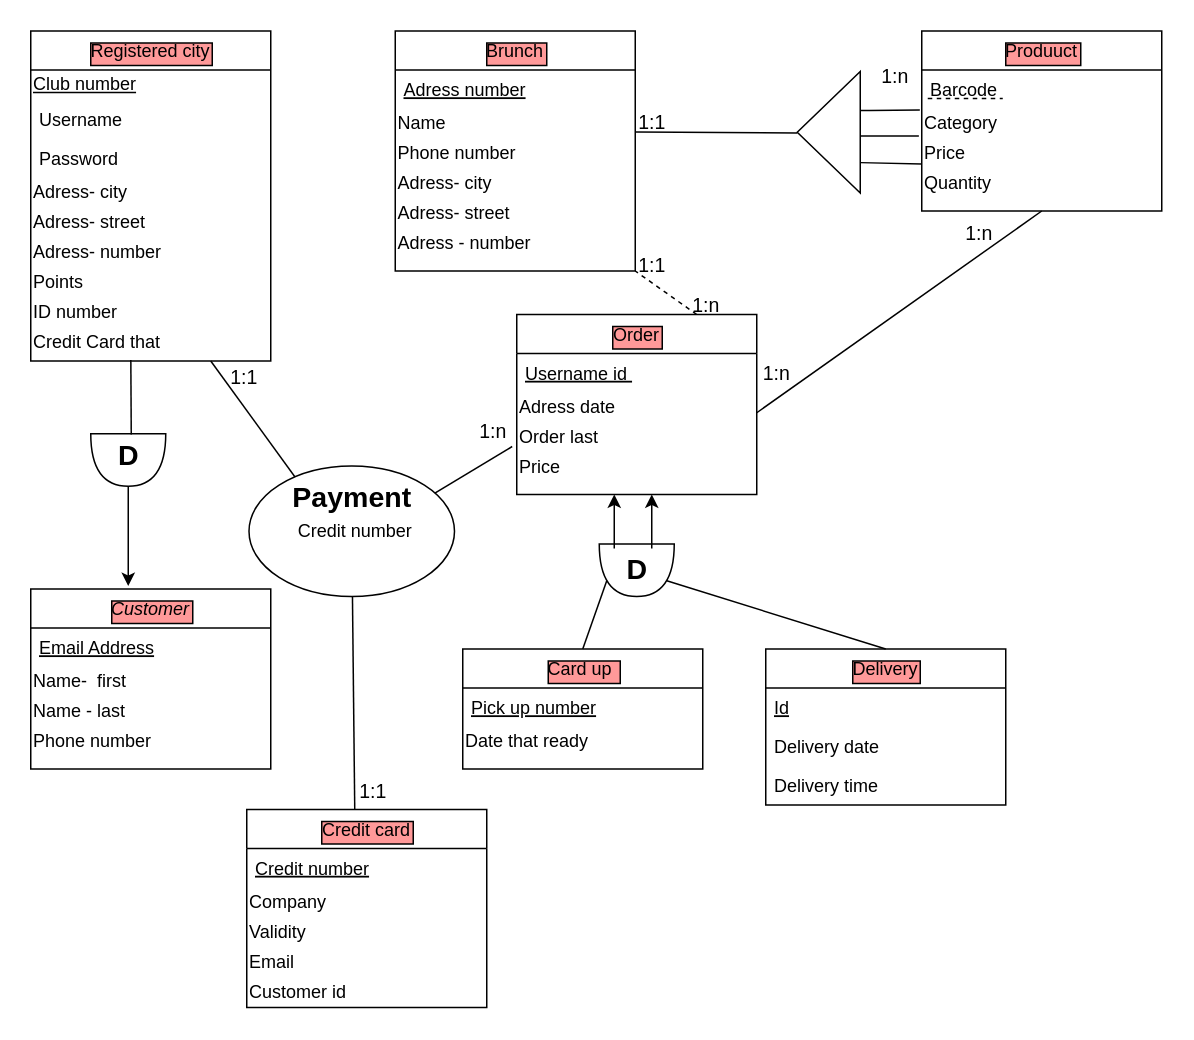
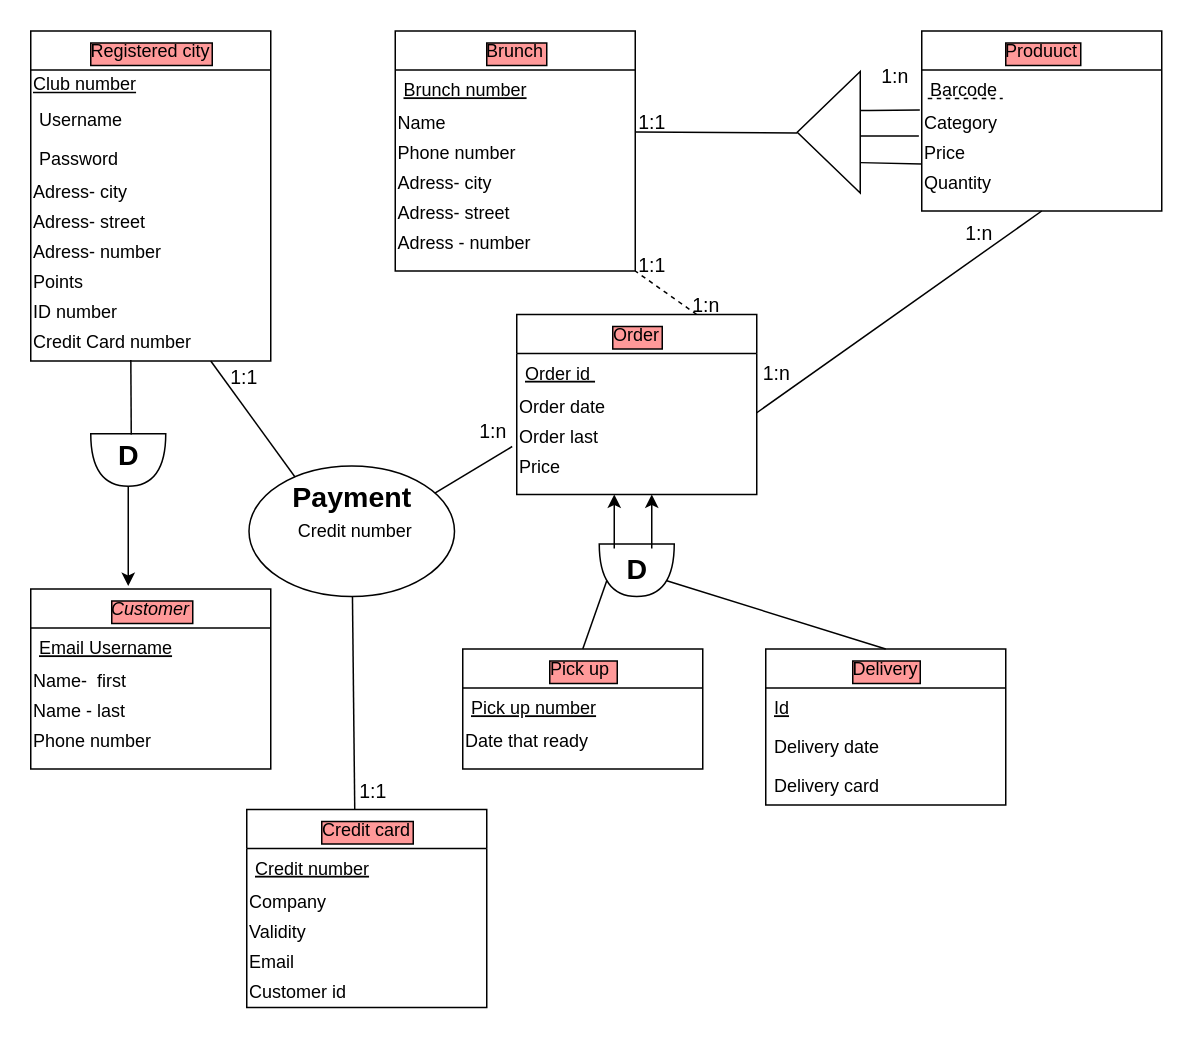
(467, 90) -> (467, 90)
(107, 343) -> (117, 343)
(576, 374) -> (561, 374)
(573, 407) -> (568, 407)
(98, 648) -> (103, 648)
(582, 669) -> (582, 669)
(830, 786) -> (833, 786)
